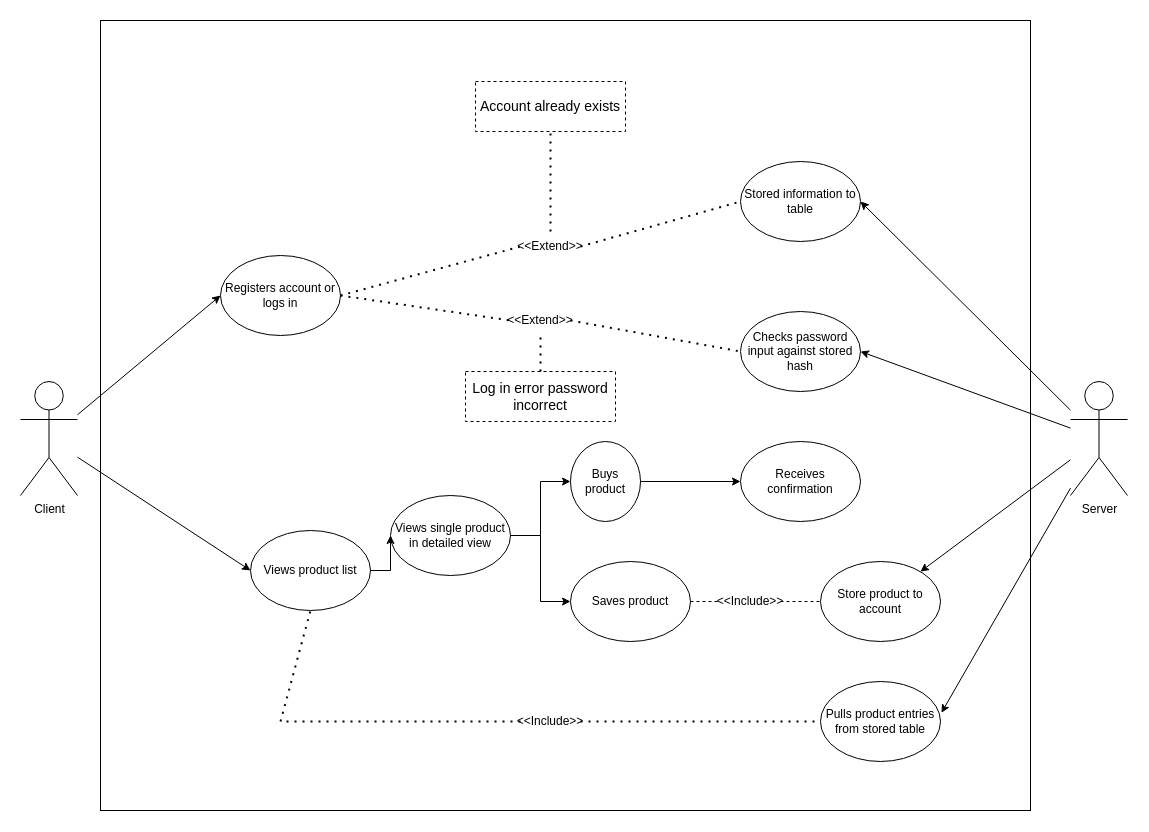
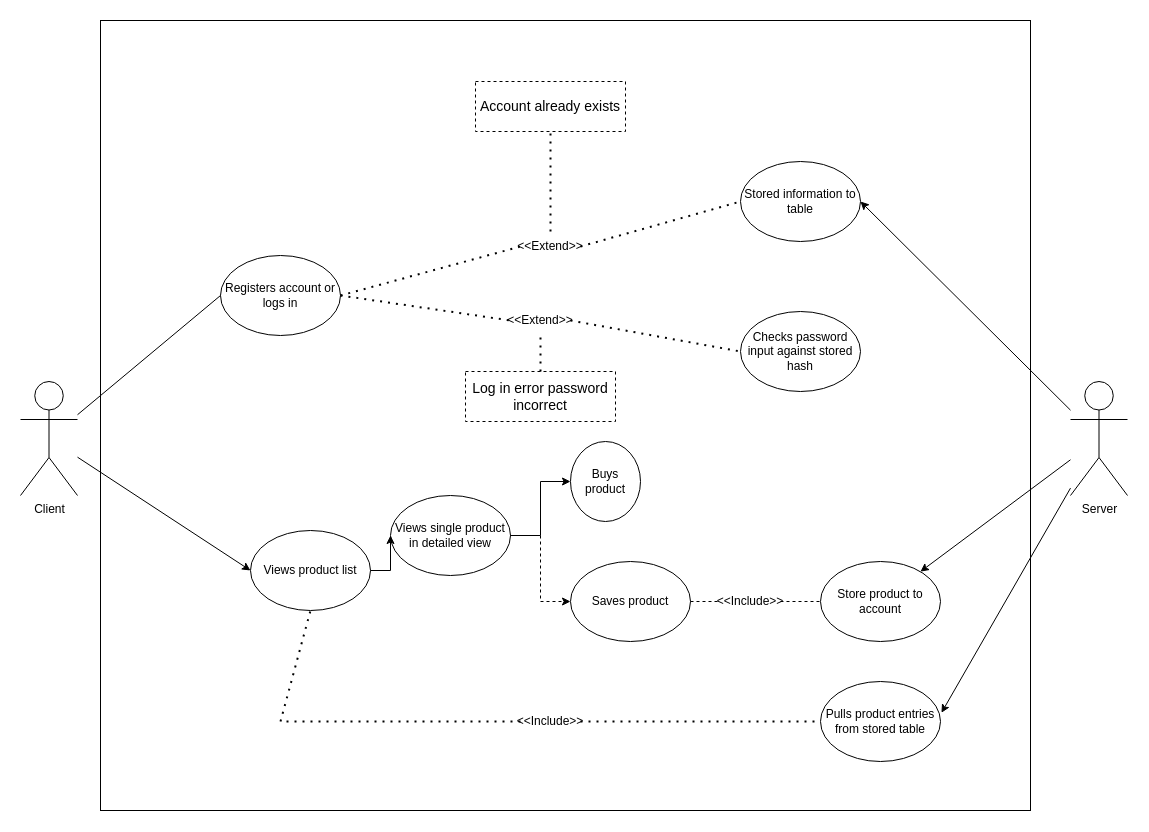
(214, 301) -> (217, 299)
(969, 391) -> none
(687, 482) -> none
(801, 482) -> none
(541, 581) -> (541, 581)
